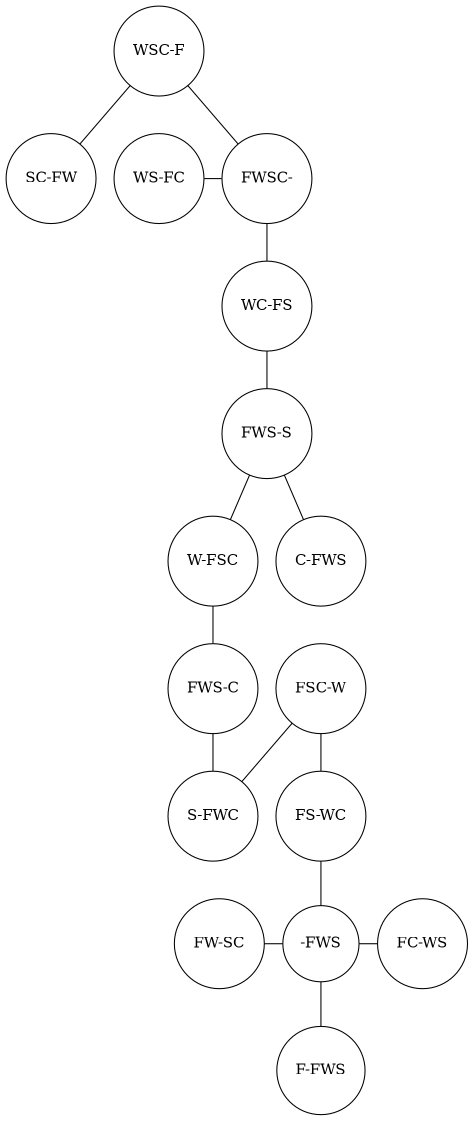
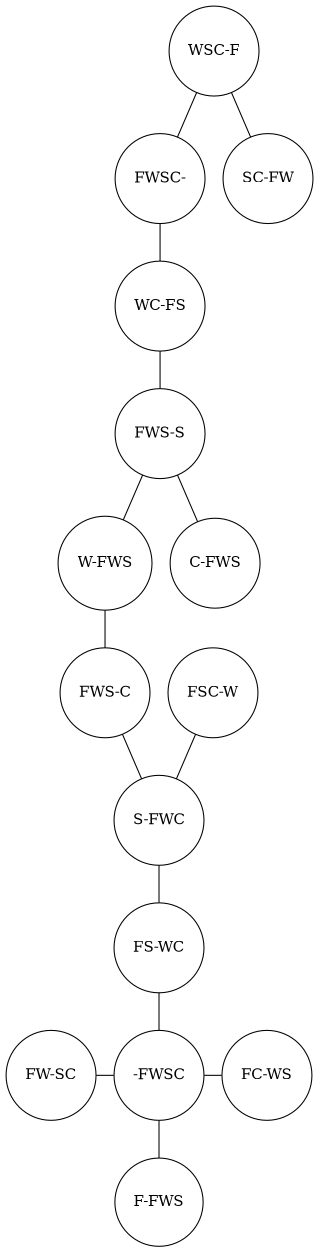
(159, 179) -> none
(213, 561) -> (105, 563)
(321, 752) -> (159, 884)
(321, 944) -> (159, 1075)
